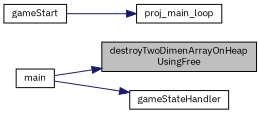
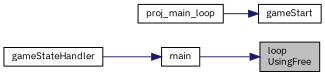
(97, 14) -> (236, 14)
(179, 57) -> (290, 57)
(87, 86) -> (127, 57)
